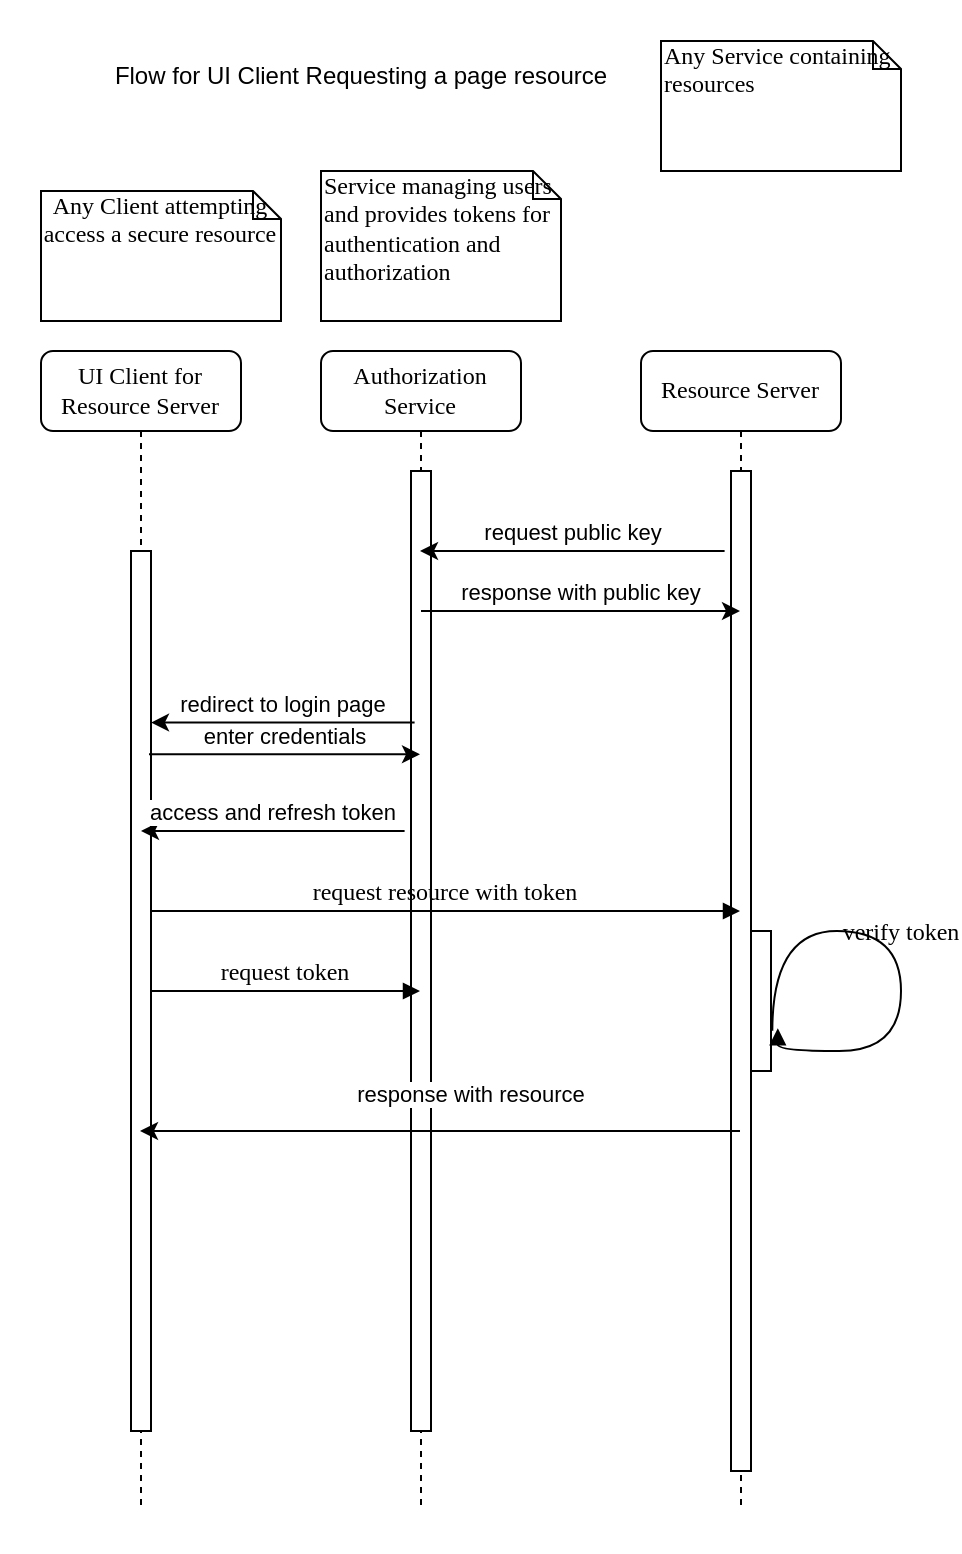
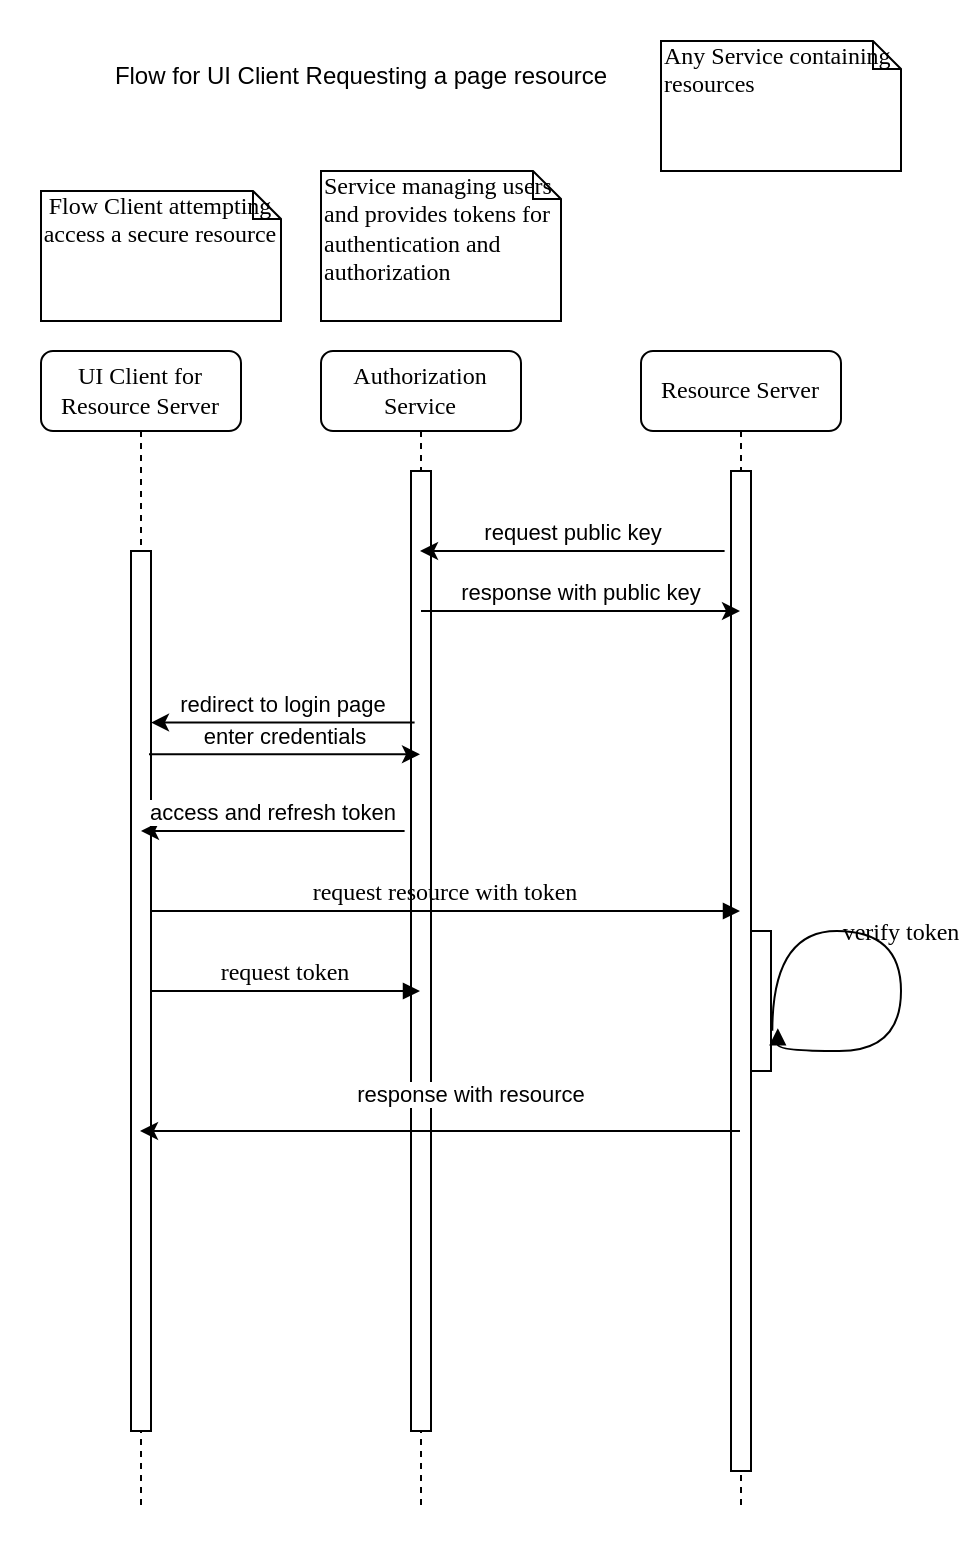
(161, 236) -> (161, 236)
